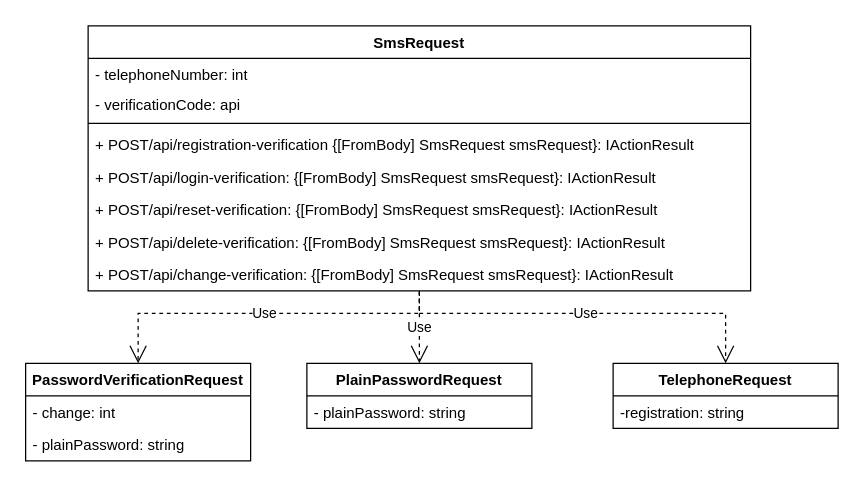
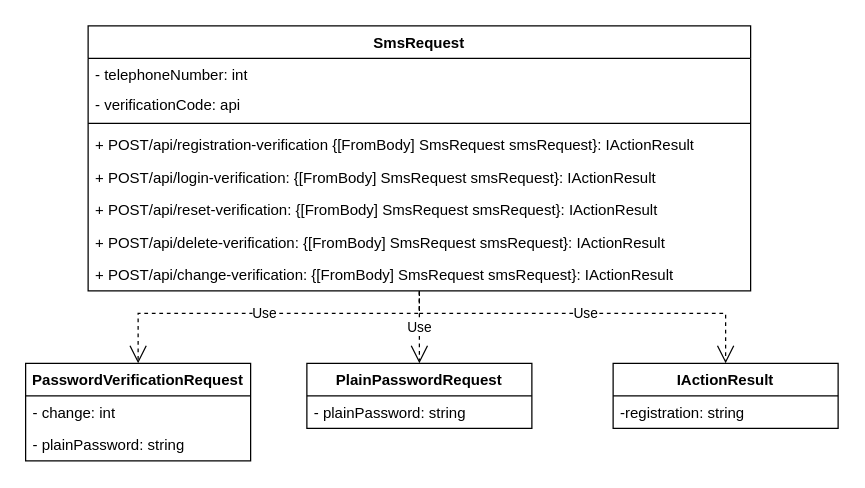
(726, 381) -> (726, 381)
